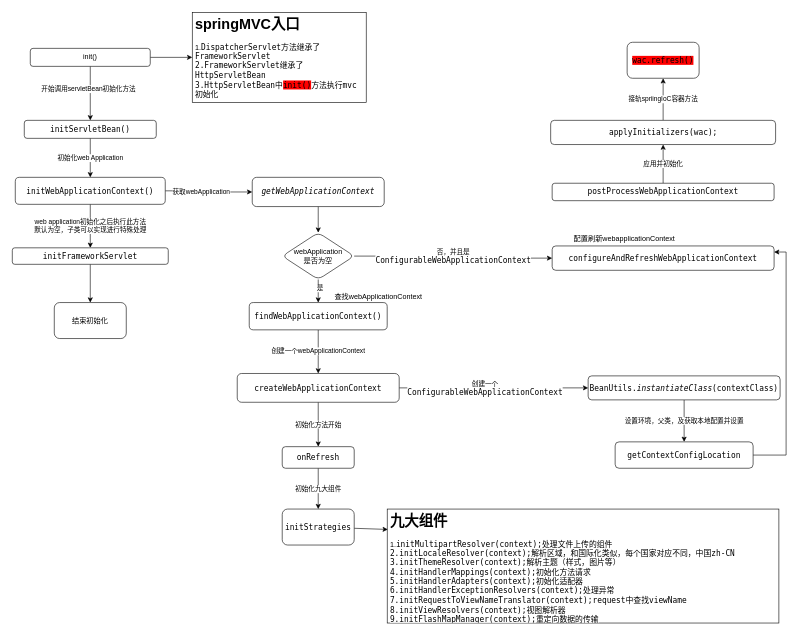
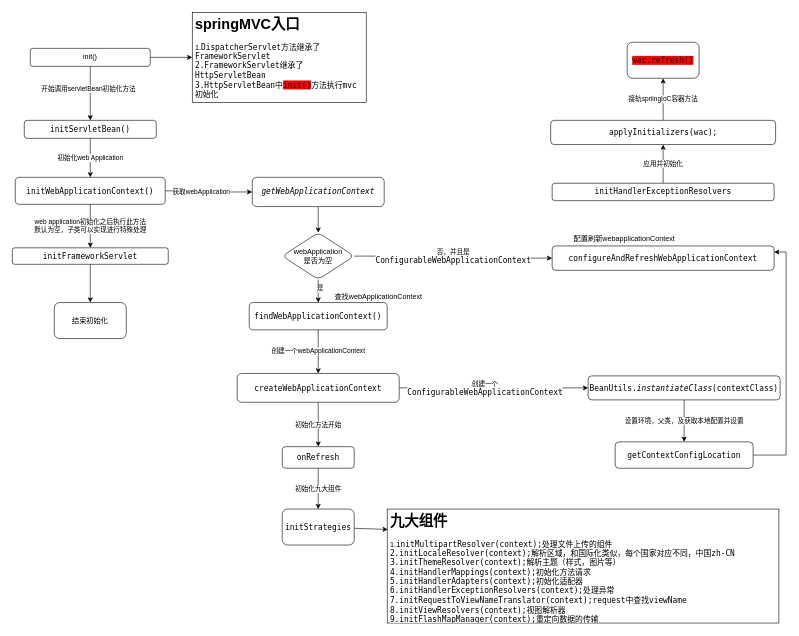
(663, 192) -> (663, 192)
